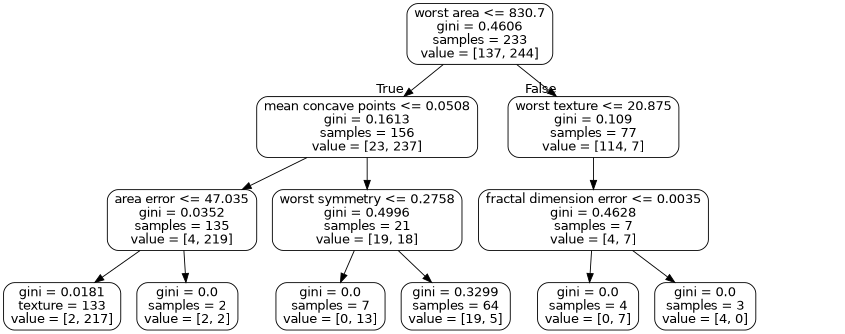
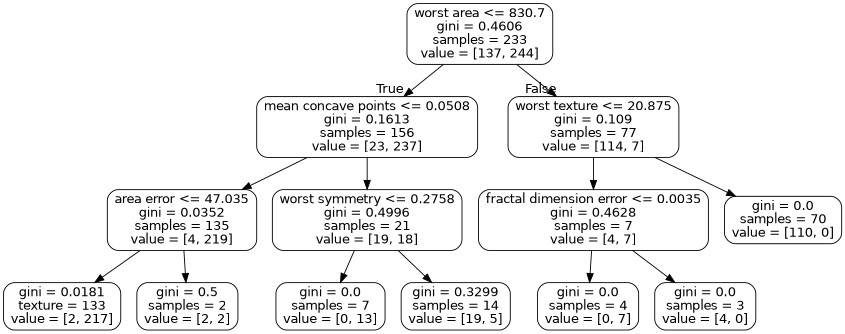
none -> (783, 220)
(187, 306) -> (187, 306)
(456, 306) -> (456, 306)
